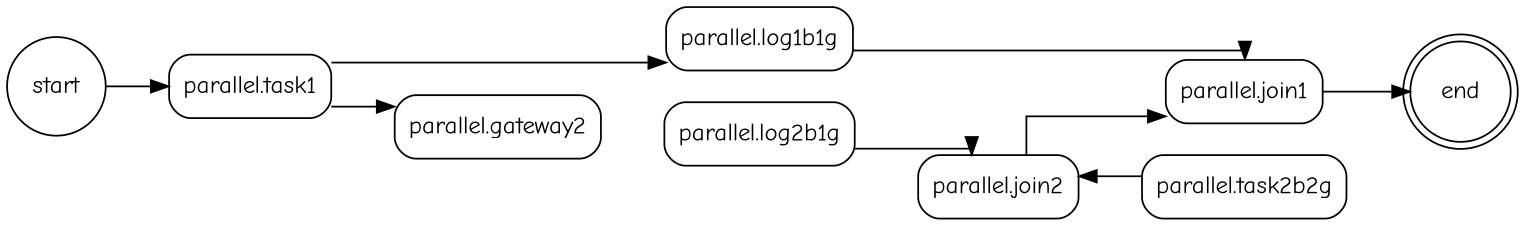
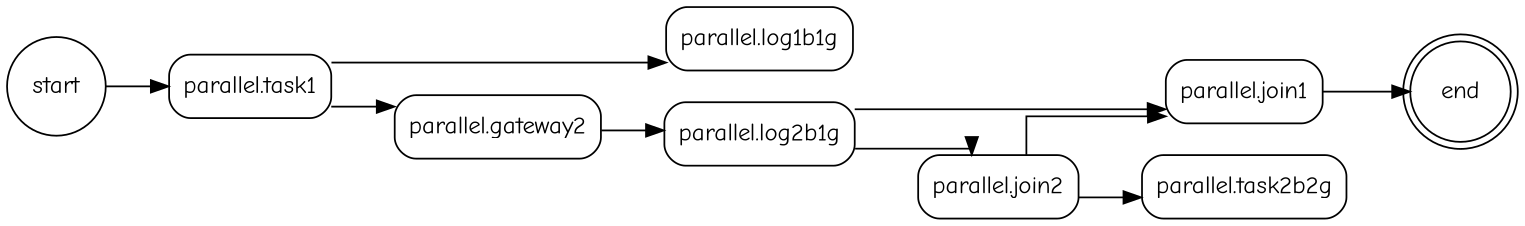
(1049, 50) -> (1001, 109)
none -> (624, 130)
(1119, 176) -> (1101, 197)
